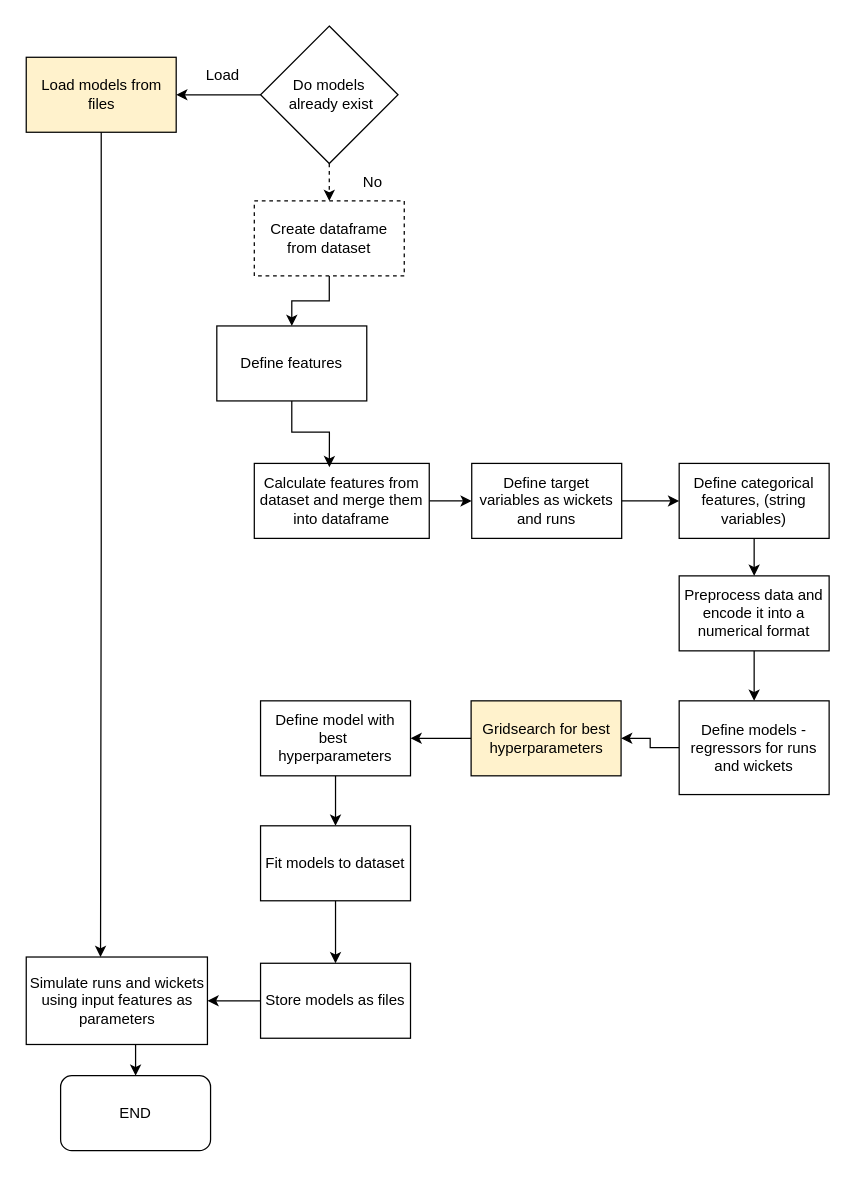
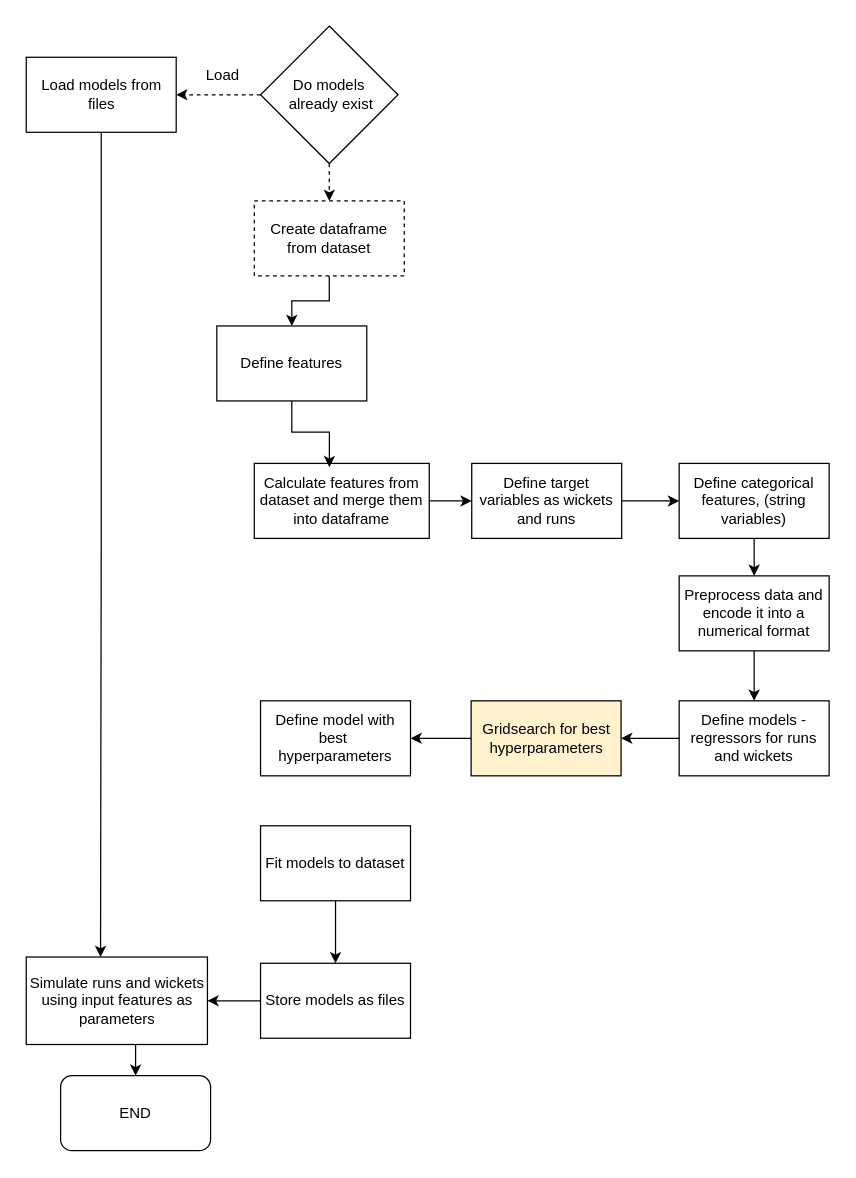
(101, 94) -> (101, 94)
(221, 94) -> (221, 94)
(373, 182) -> none
(754, 748) -> (754, 738)
(336, 797) -> none
